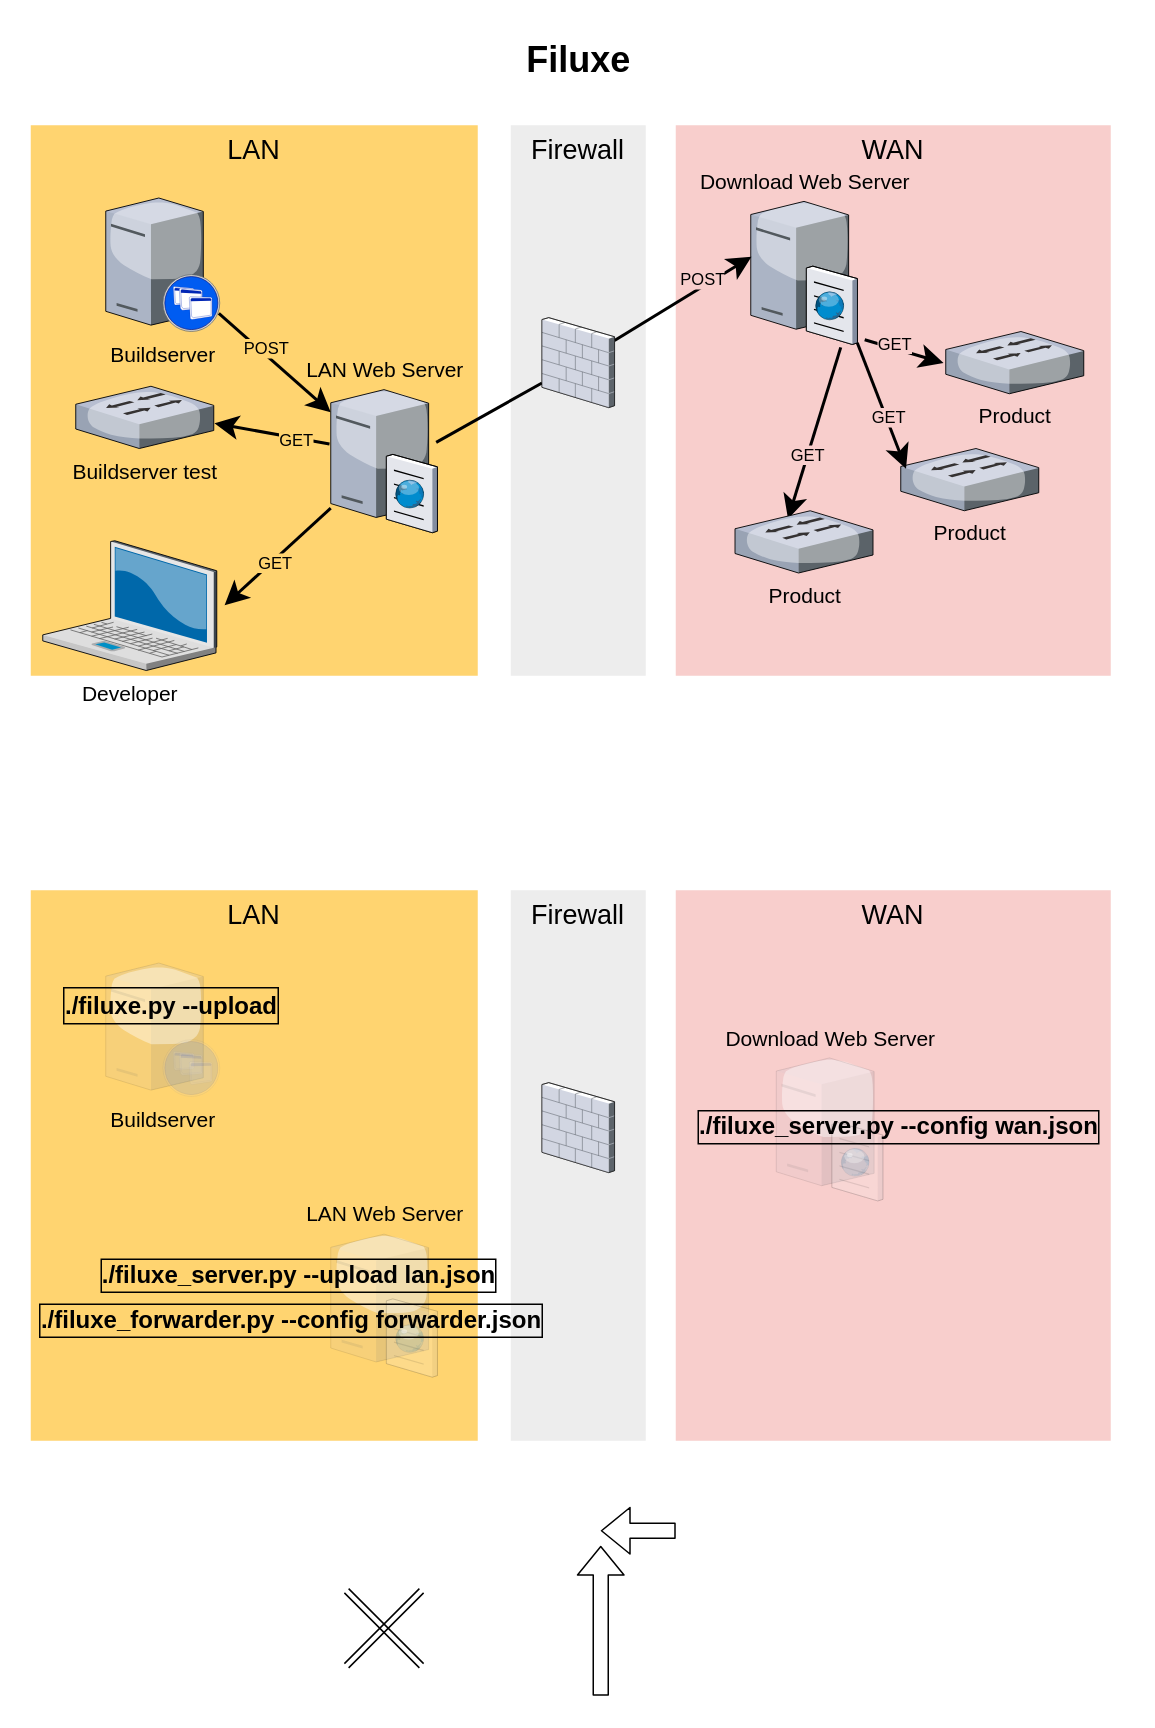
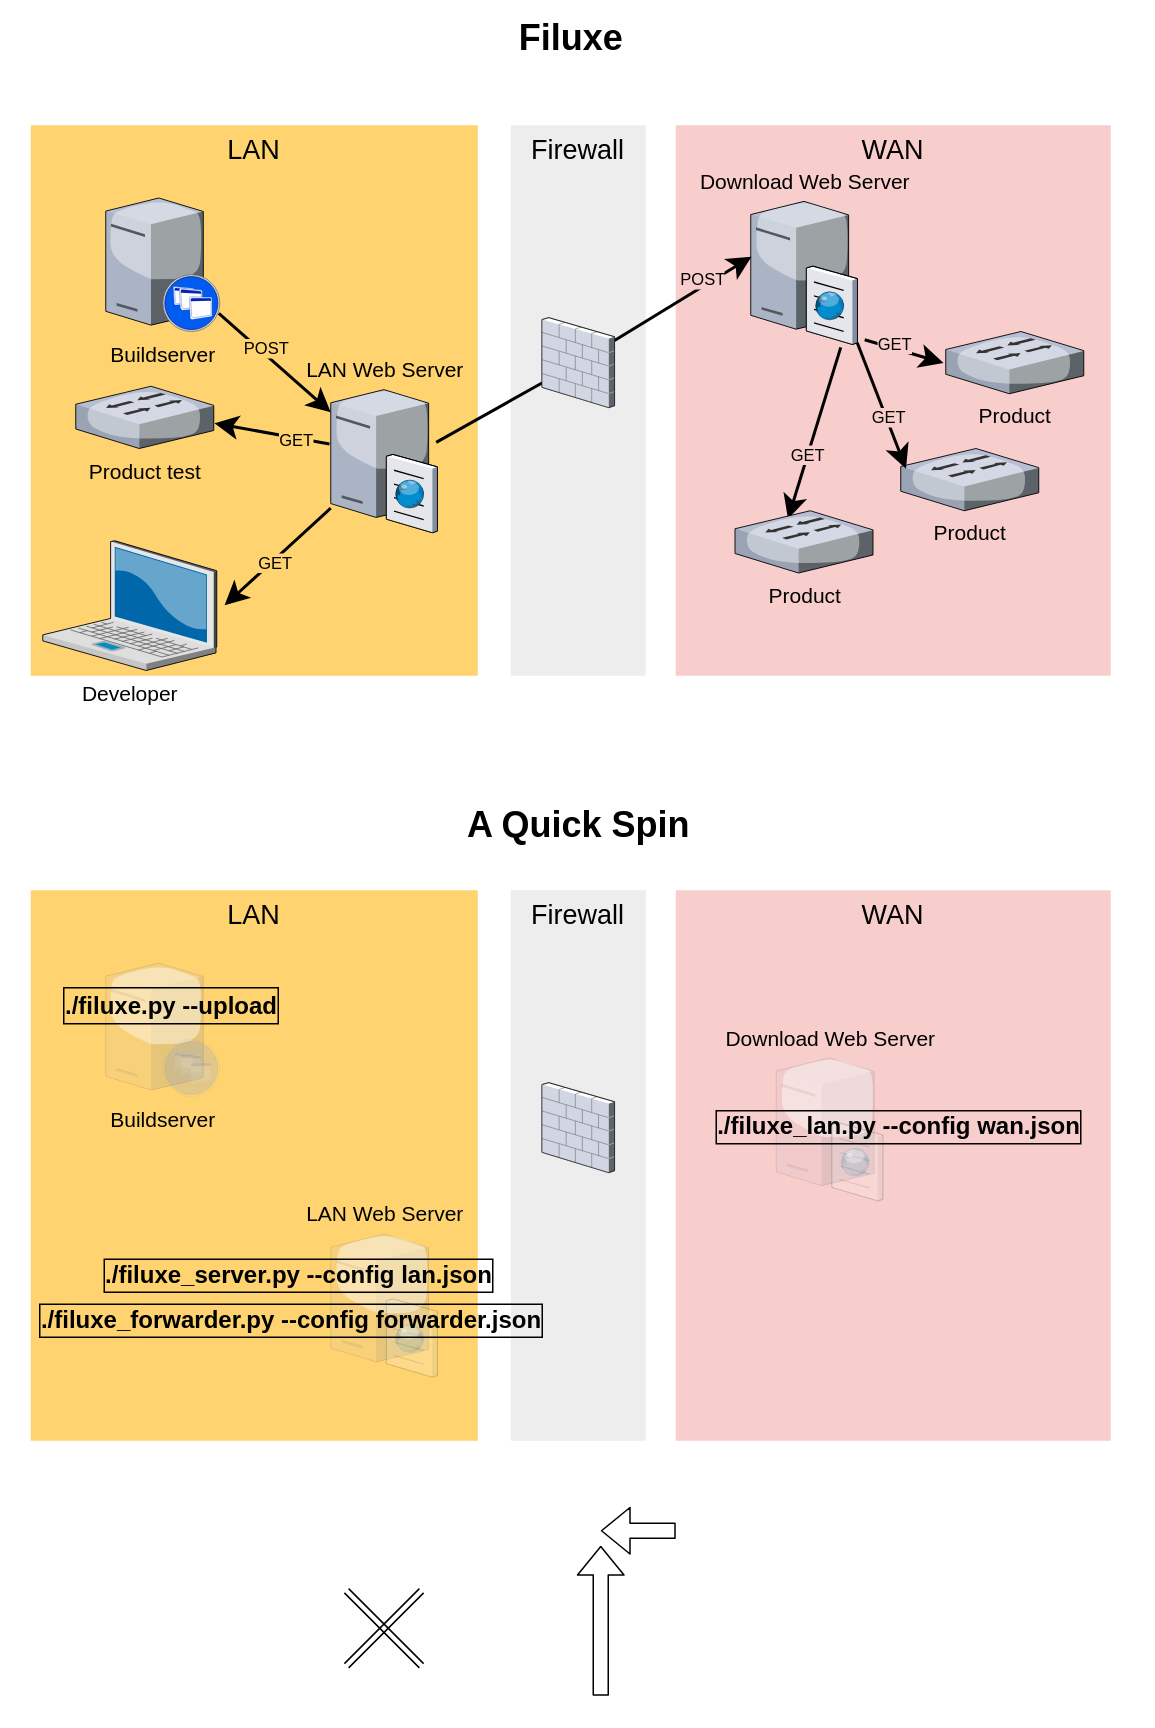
(578, 61) -> (571, 38)
(146, 472) -> (146, 472)
none -> (578, 826)
(899, 1127) -> (899, 1127)
(299, 1276) -> (299, 1276)
